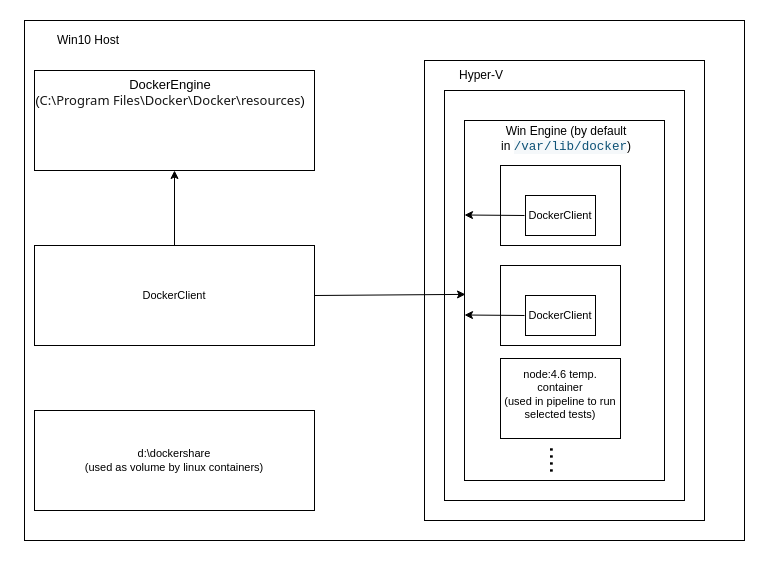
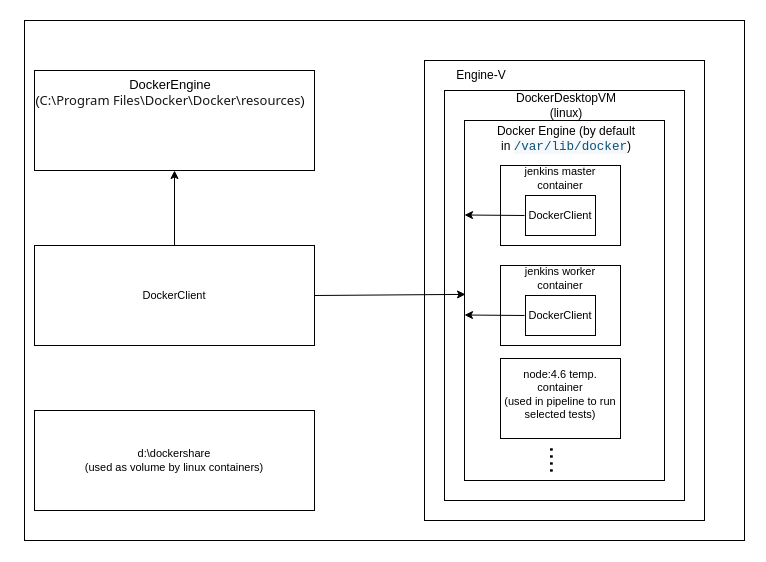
(89, 41) -> none
(482, 76) -> (482, 76)
none -> (567, 106)
(567, 140) -> (567, 140)
none -> (561, 179)
none -> (561, 279)
